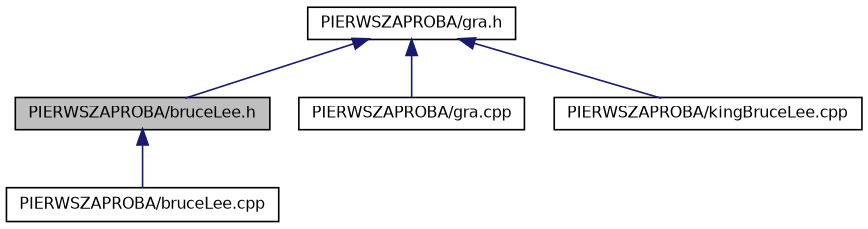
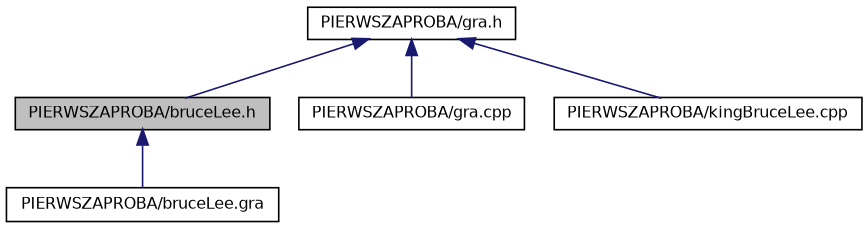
(143, 205) -> (143, 205)
